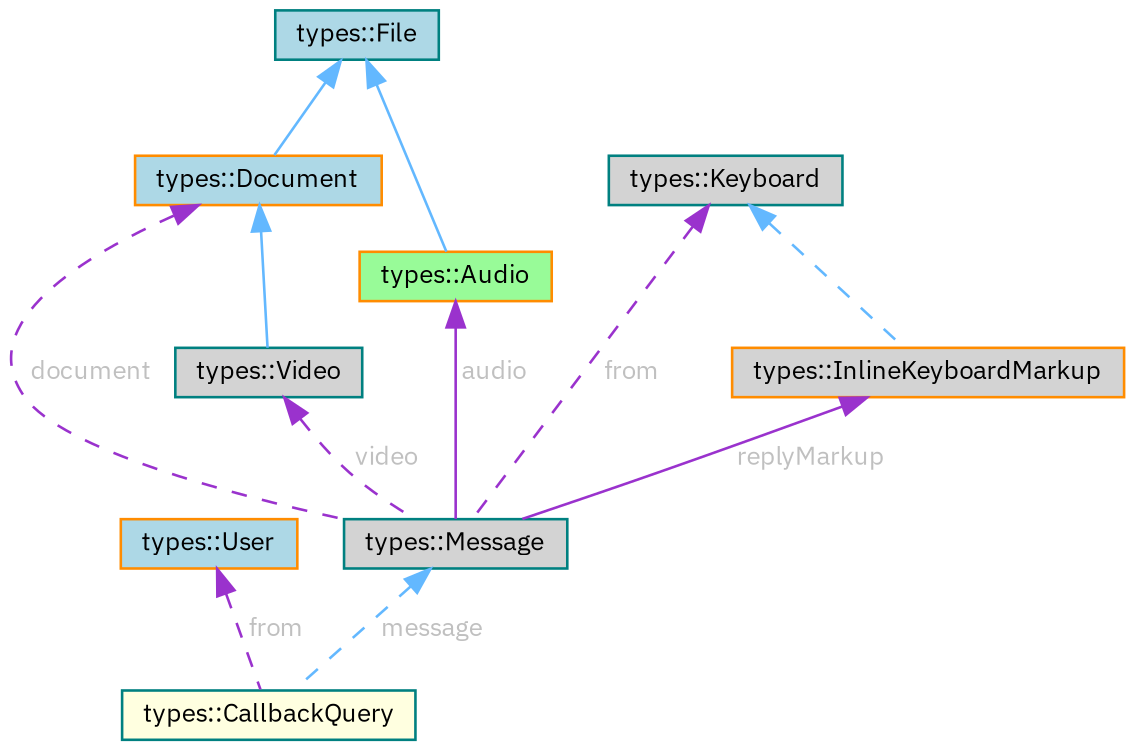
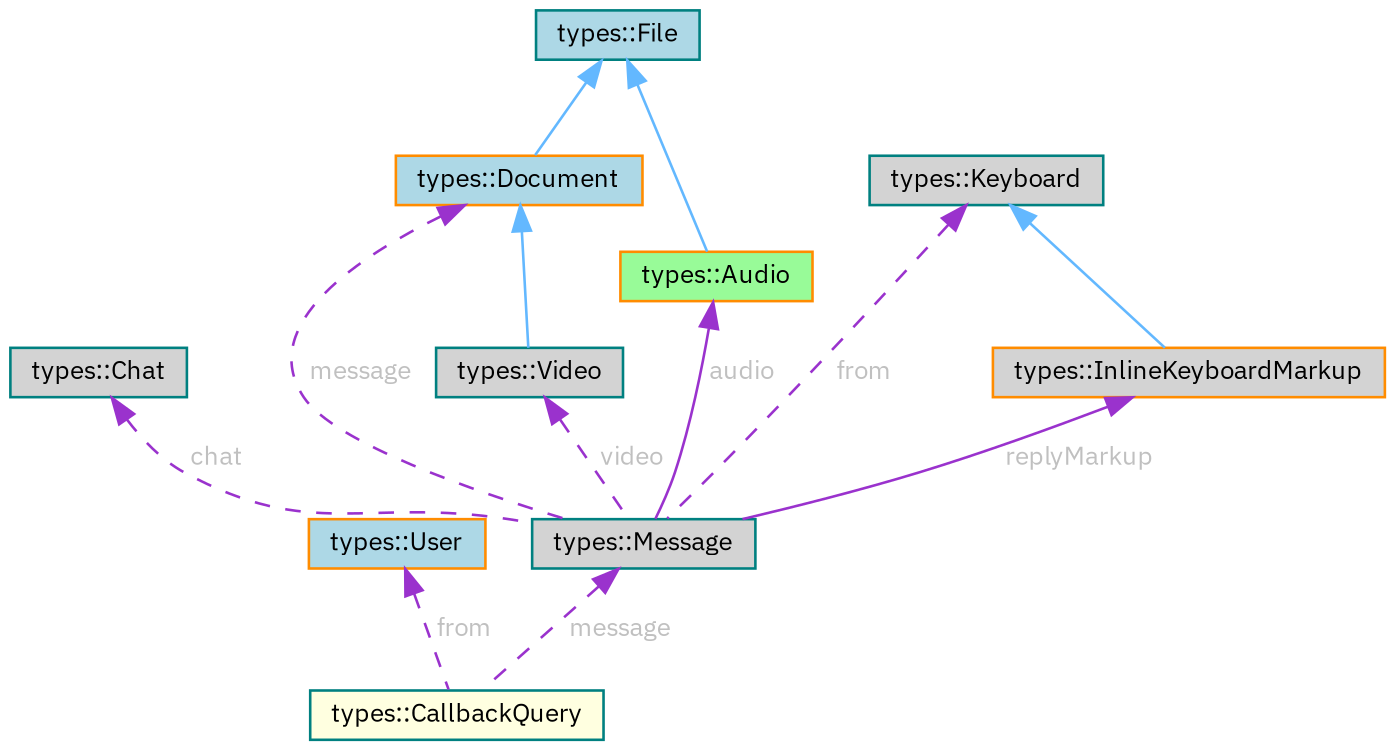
(837, 286) -> (1097, 286)
(88, 373) -> (358, 373)
none -> (99, 373)
(353, 638) -> (541, 638)
